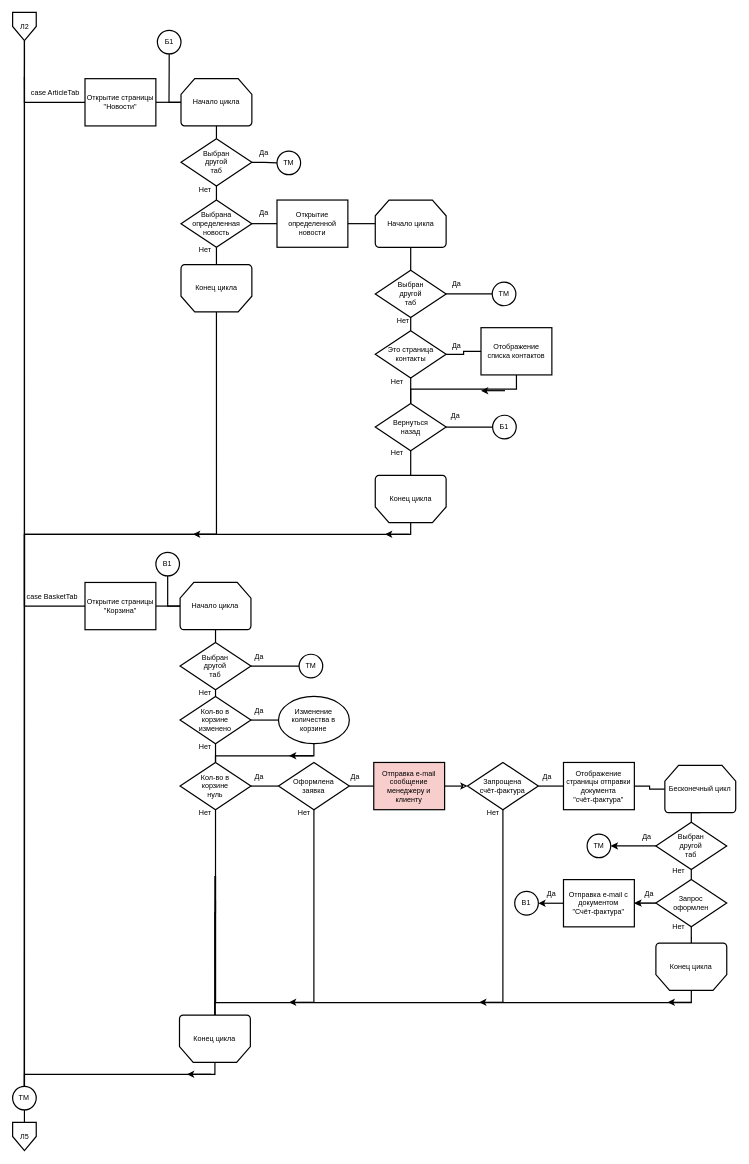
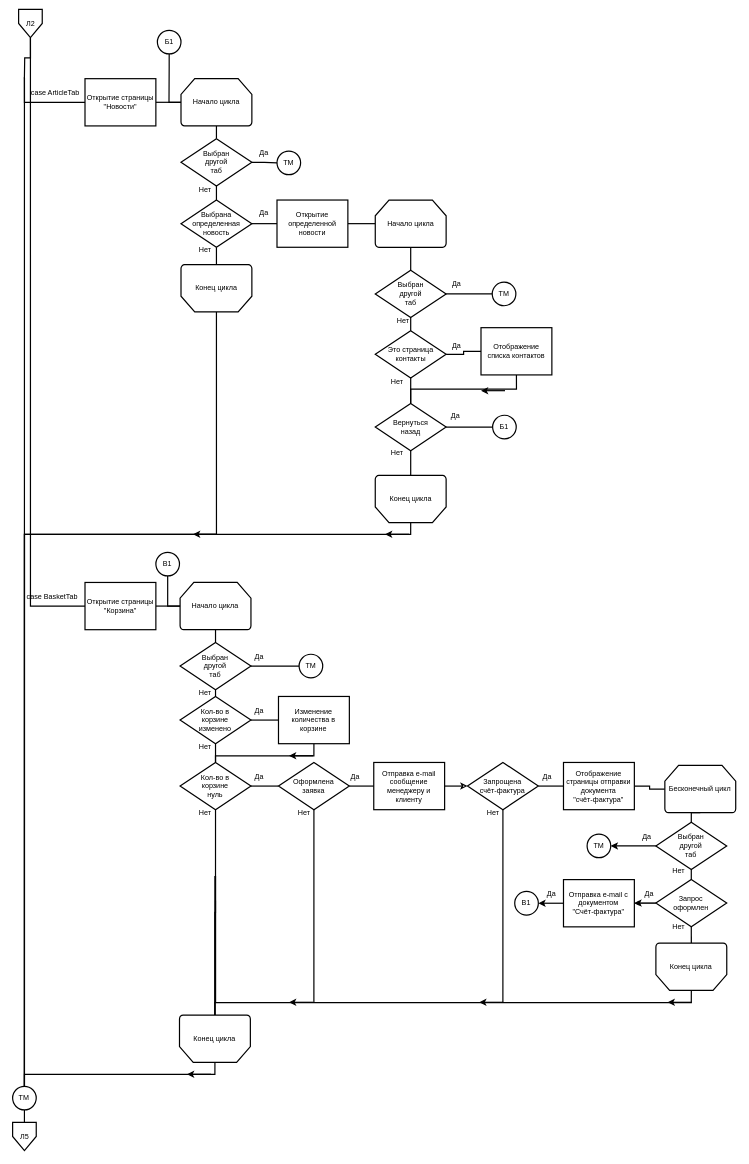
(24, 26) -> (30, 23)
(314, 720) -> (314, 720)
(409, 786) -> (409, 786)
